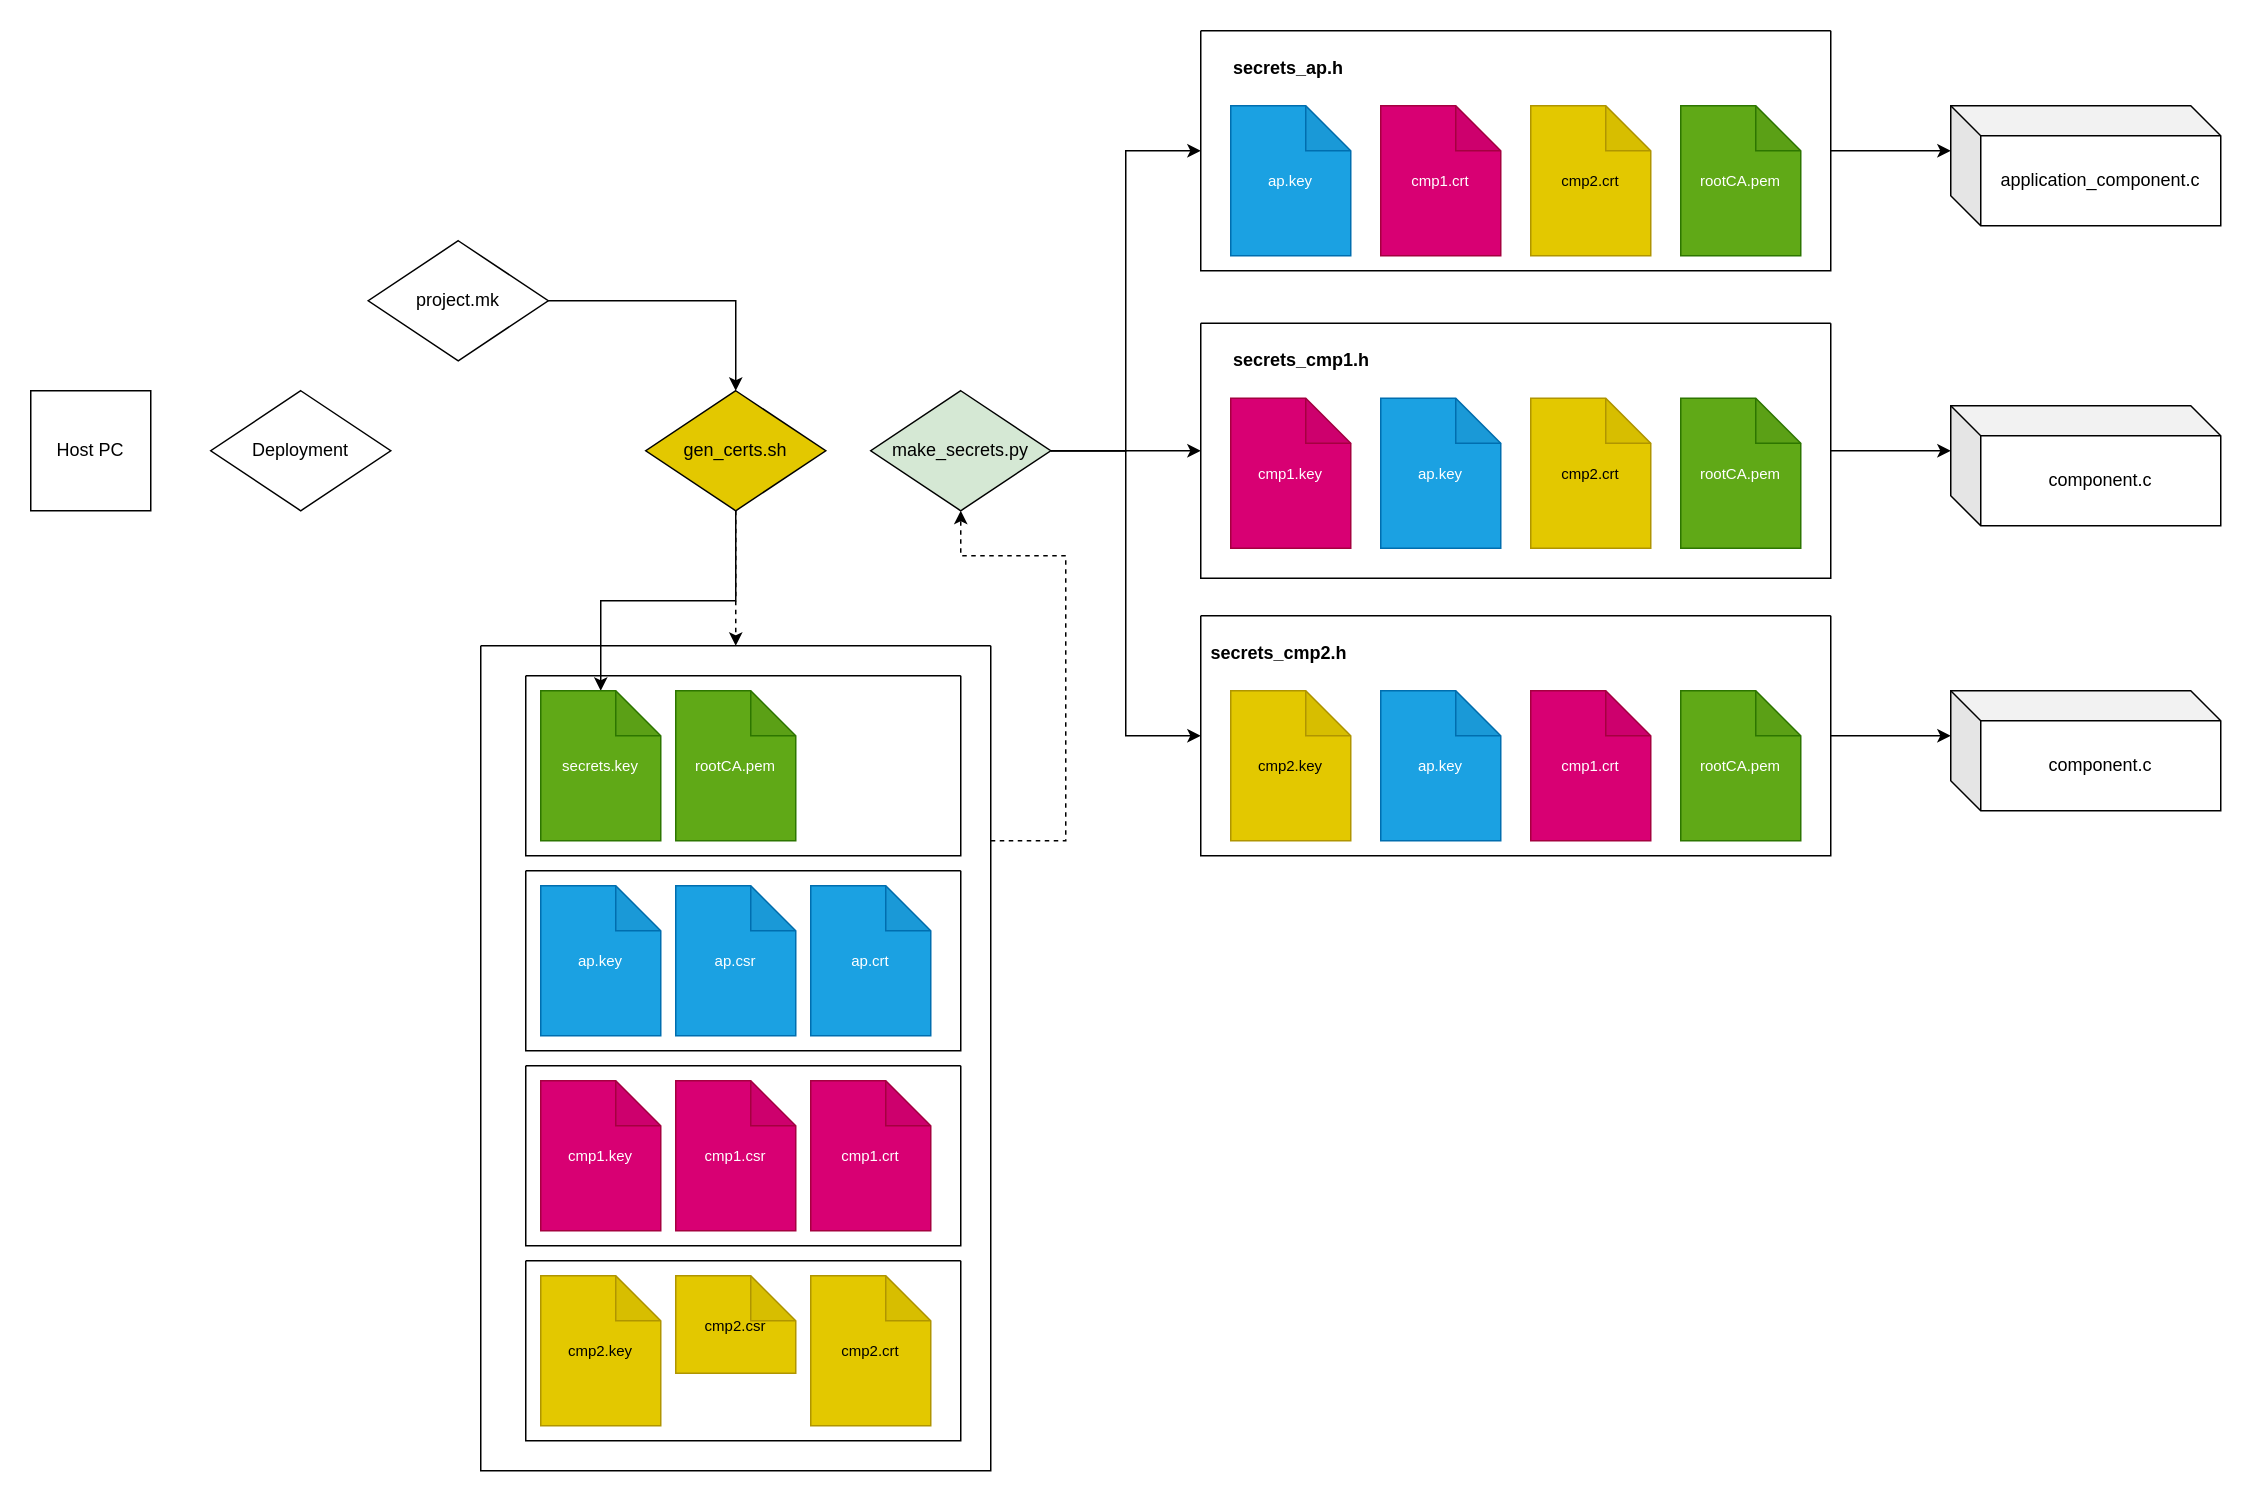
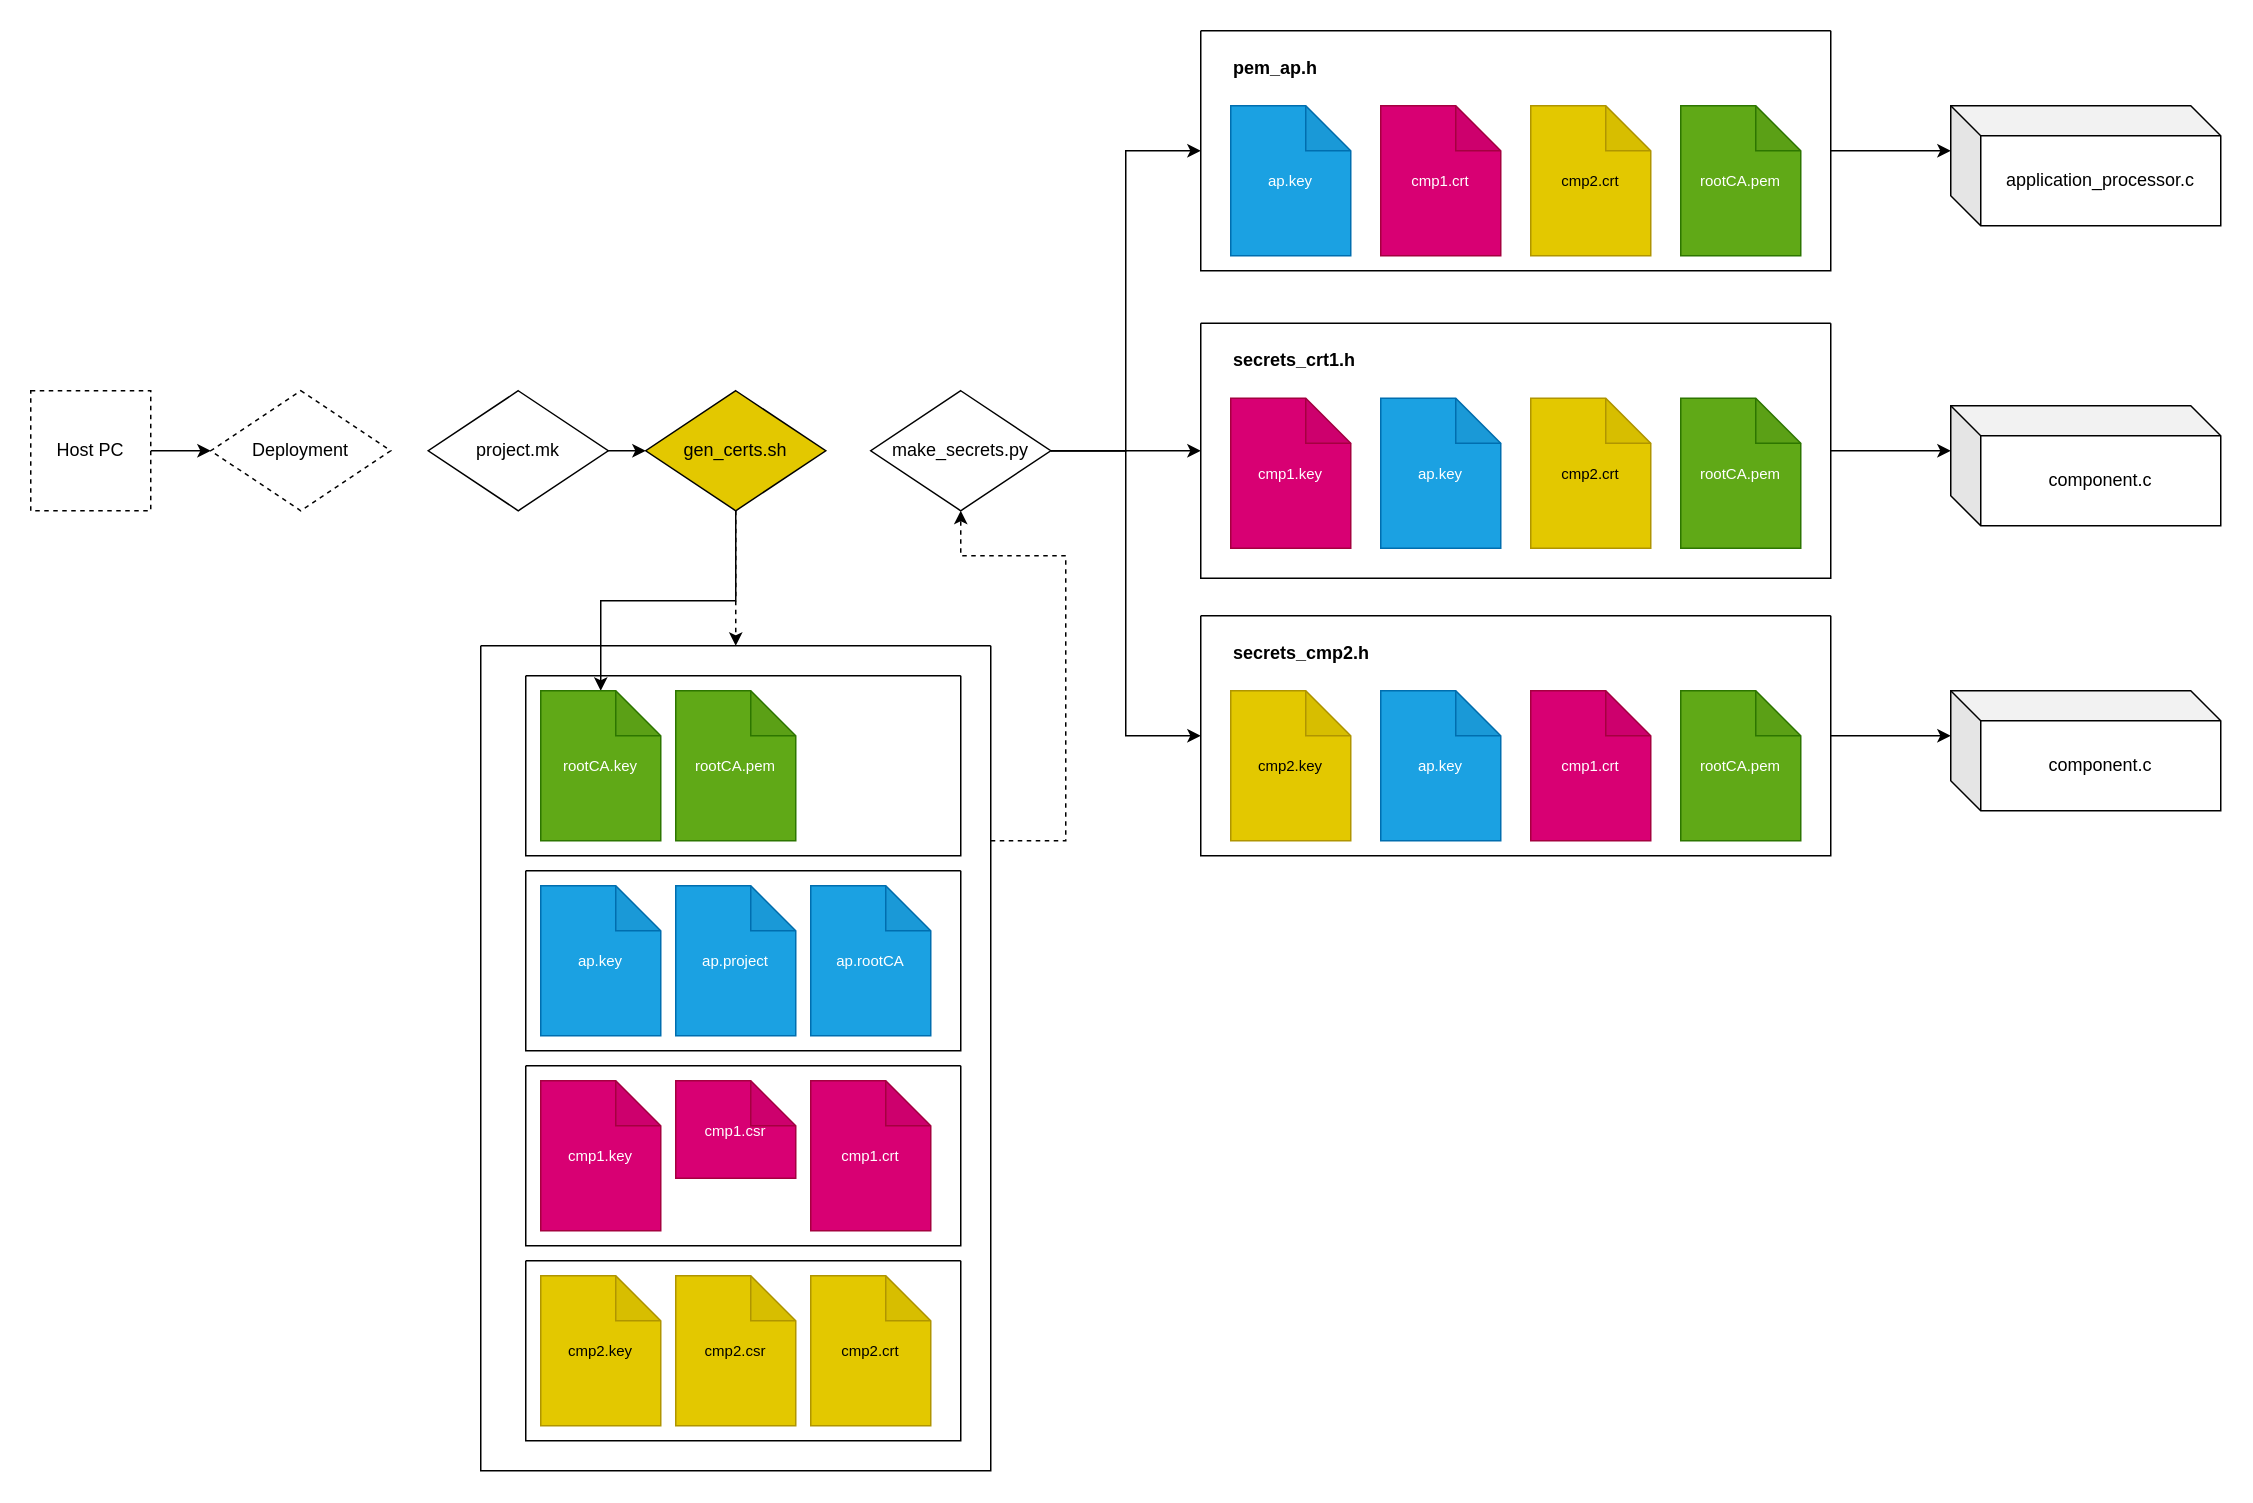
(1292, 68) -> (1272, 68)
(2101, 181) -> (2101, 181)
(458, 301) -> (518, 451)
(1302, 361) -> (1302, 361)
(91, 451) -> (91, 451)
none -> (176, 451)
(301, 451) -> (301, 451)
(961, 451) -> (961, 451)
(1291, 653) -> (1313, 653)
(601, 766) -> (601, 766)
(736, 961) -> (736, 961)
(871, 961) -> (871, 961)
(736, 1156) -> (736, 1130)
(736, 1325) -> (736, 1351)
